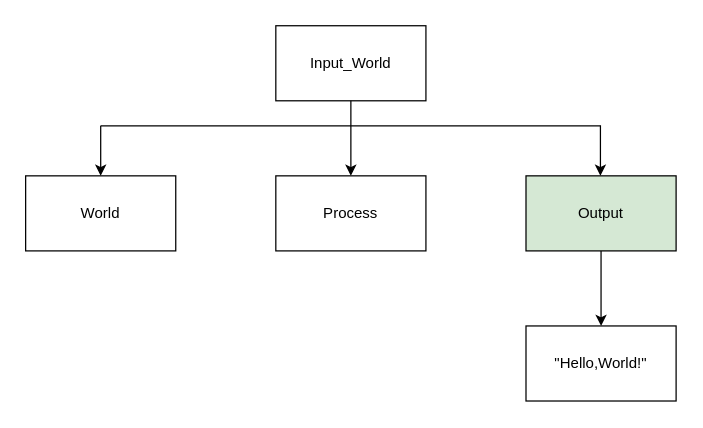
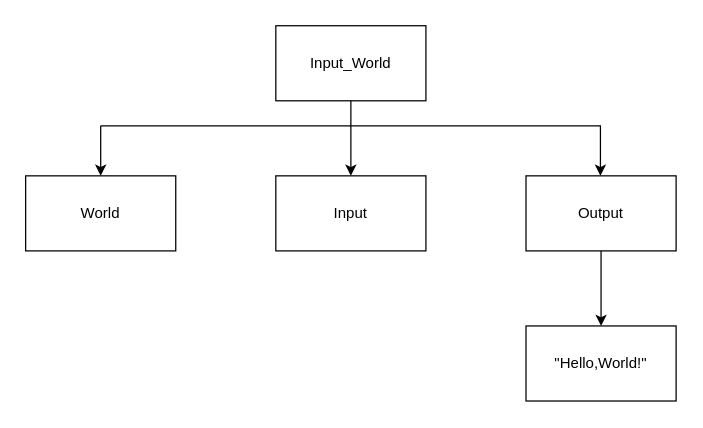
(351, 213) -> (351, 213)
(601, 213) -> (601, 213)
